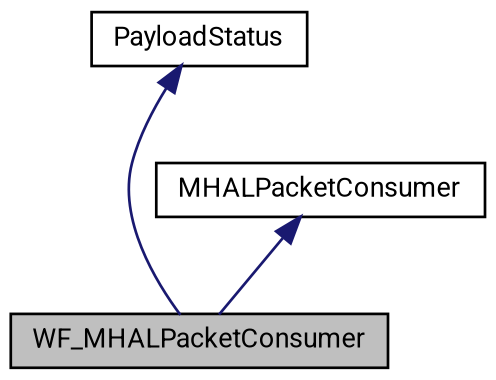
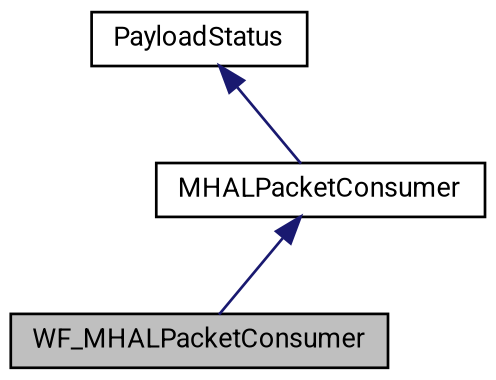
(130, 204) -> (269, 125)
